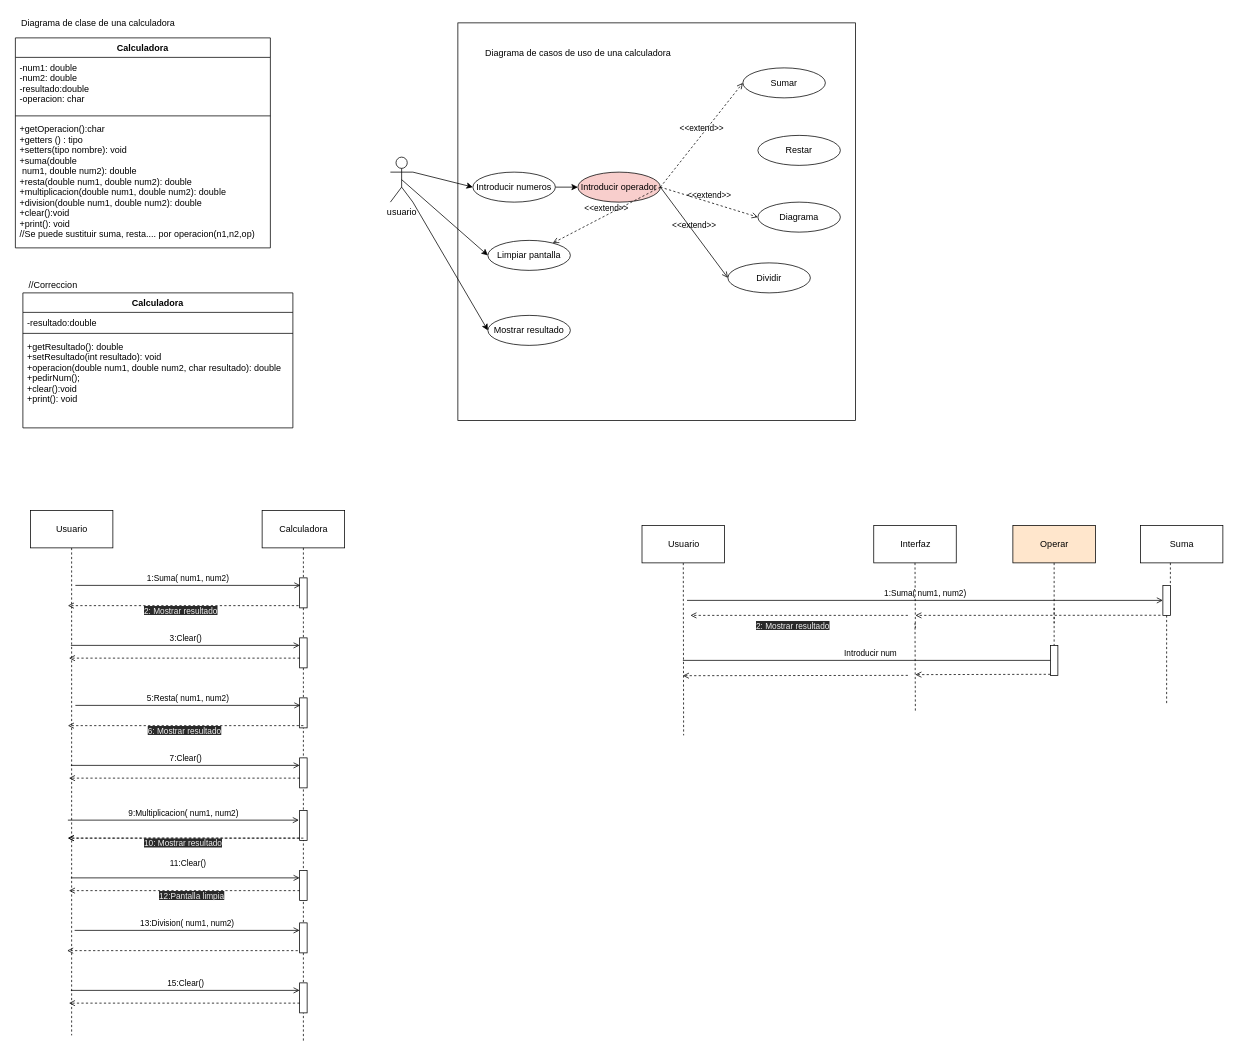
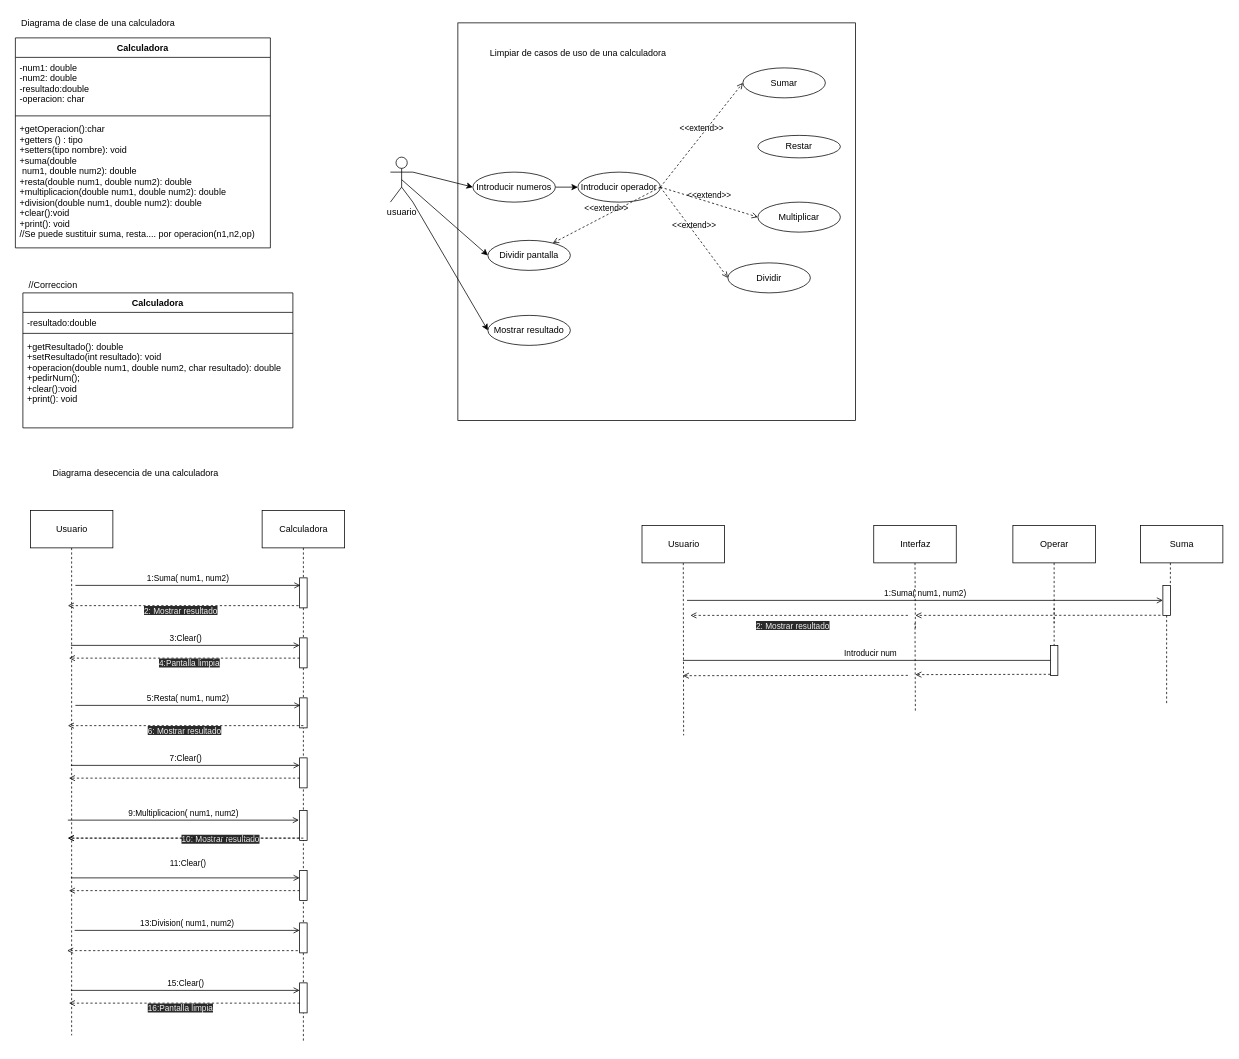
(578, 53) -> (578, 53)
(799, 150) -> (799, 147)
(619, 187) -> (619, 187)
(799, 217) -> (799, 217)
(693, 231) -> (693, 231)
(529, 255) -> (529, 255)
none -> (135, 473)
(1054, 544) -> (1054, 544)
none -> (207, 664)
(192, 844) -> (229, 840)
(207, 897) -> none
none -> (195, 1009)
